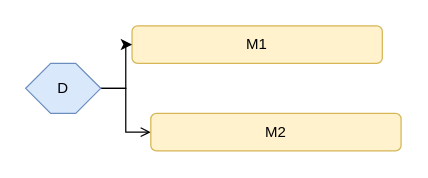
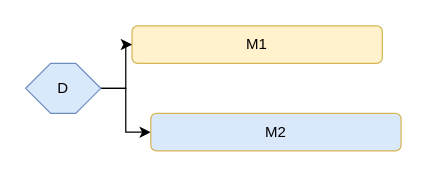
(142, 132) -> (141, 132)
(276, 132) -> (276, 132)
